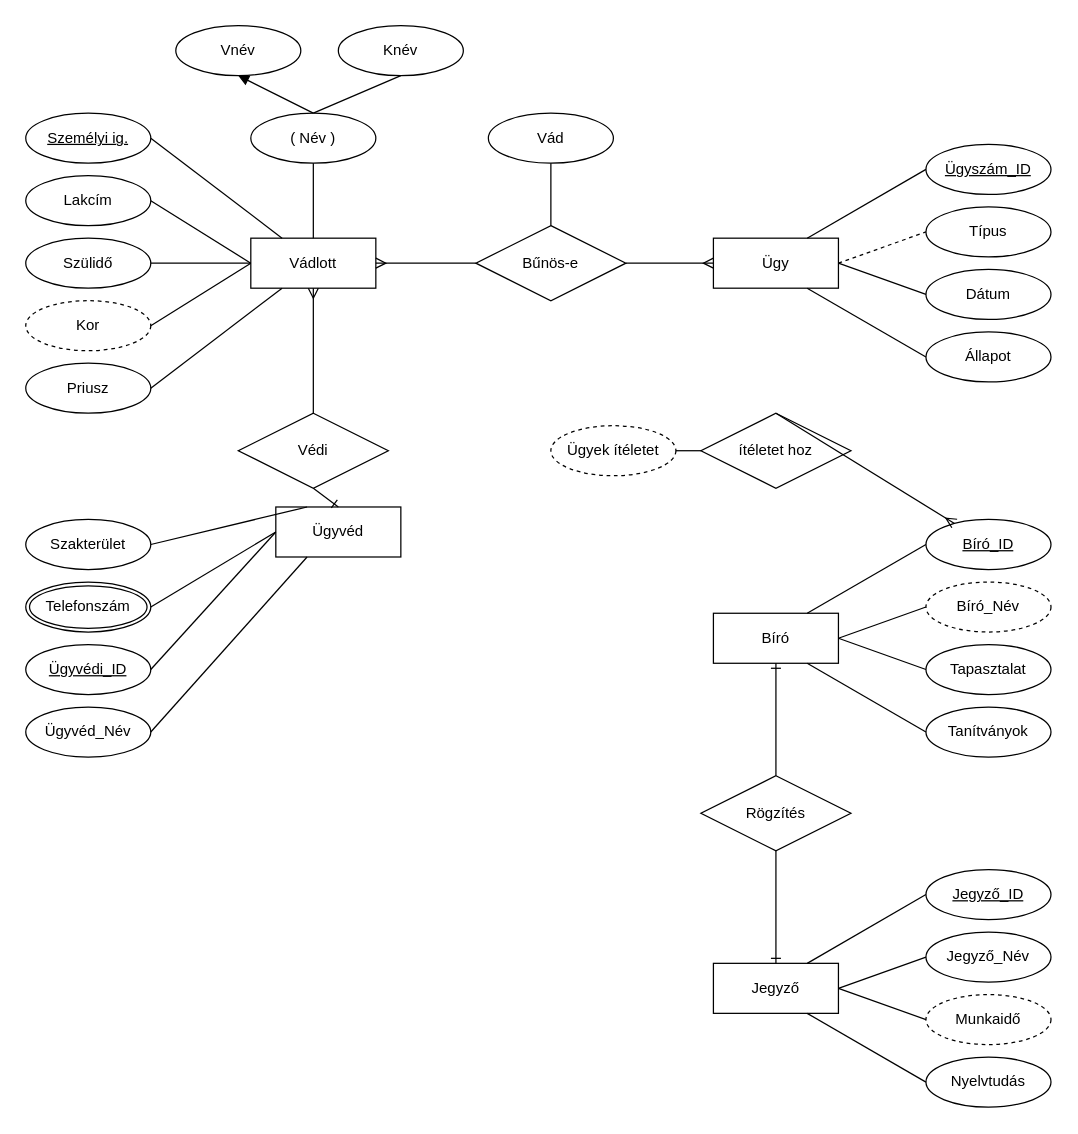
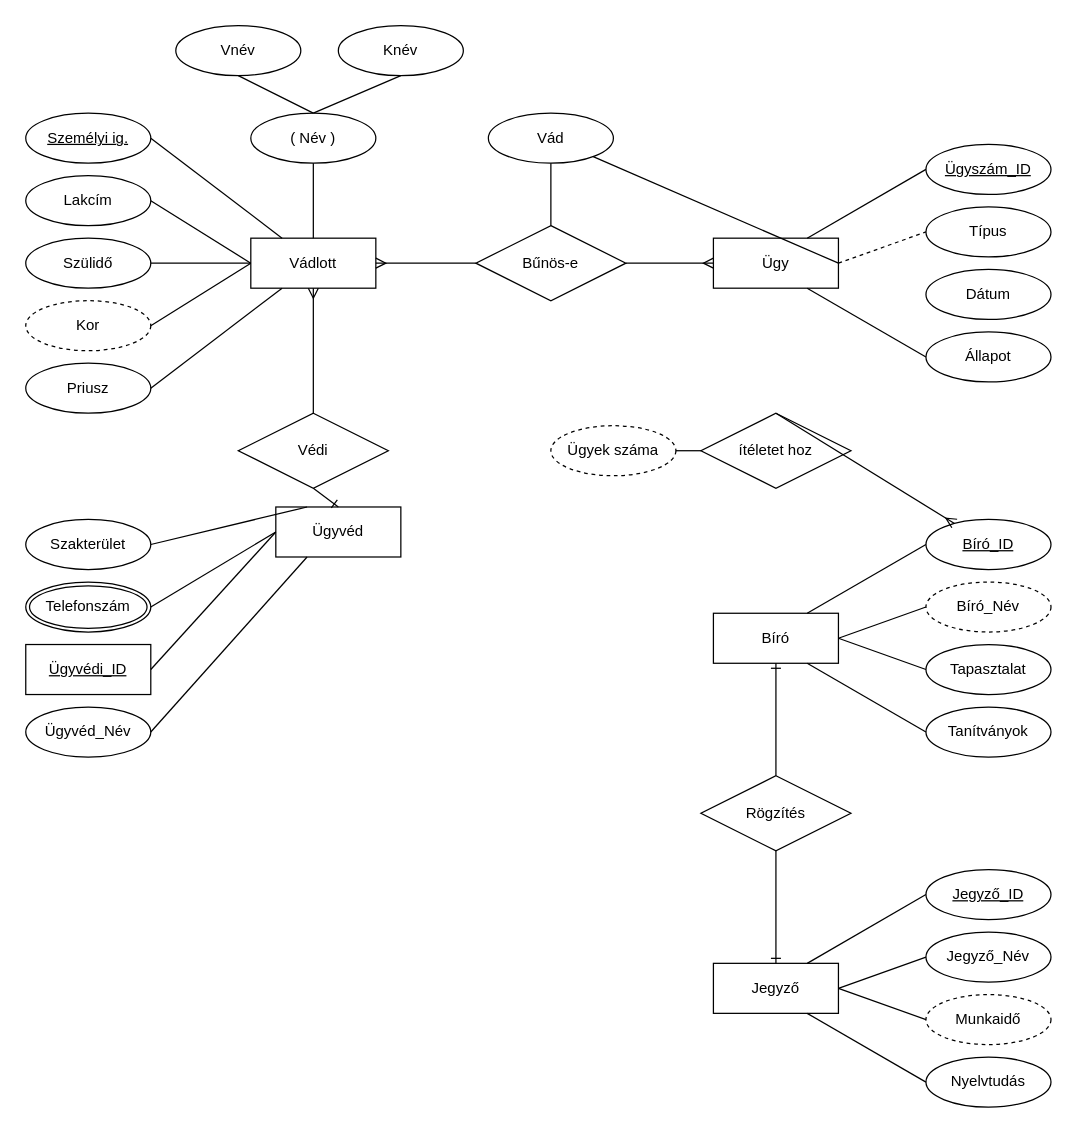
(248, 81) -> (244, 78)
(884, 279) -> (715, 210)
(613, 451) -> (613, 451)
(88, 669) -> (88, 669)
